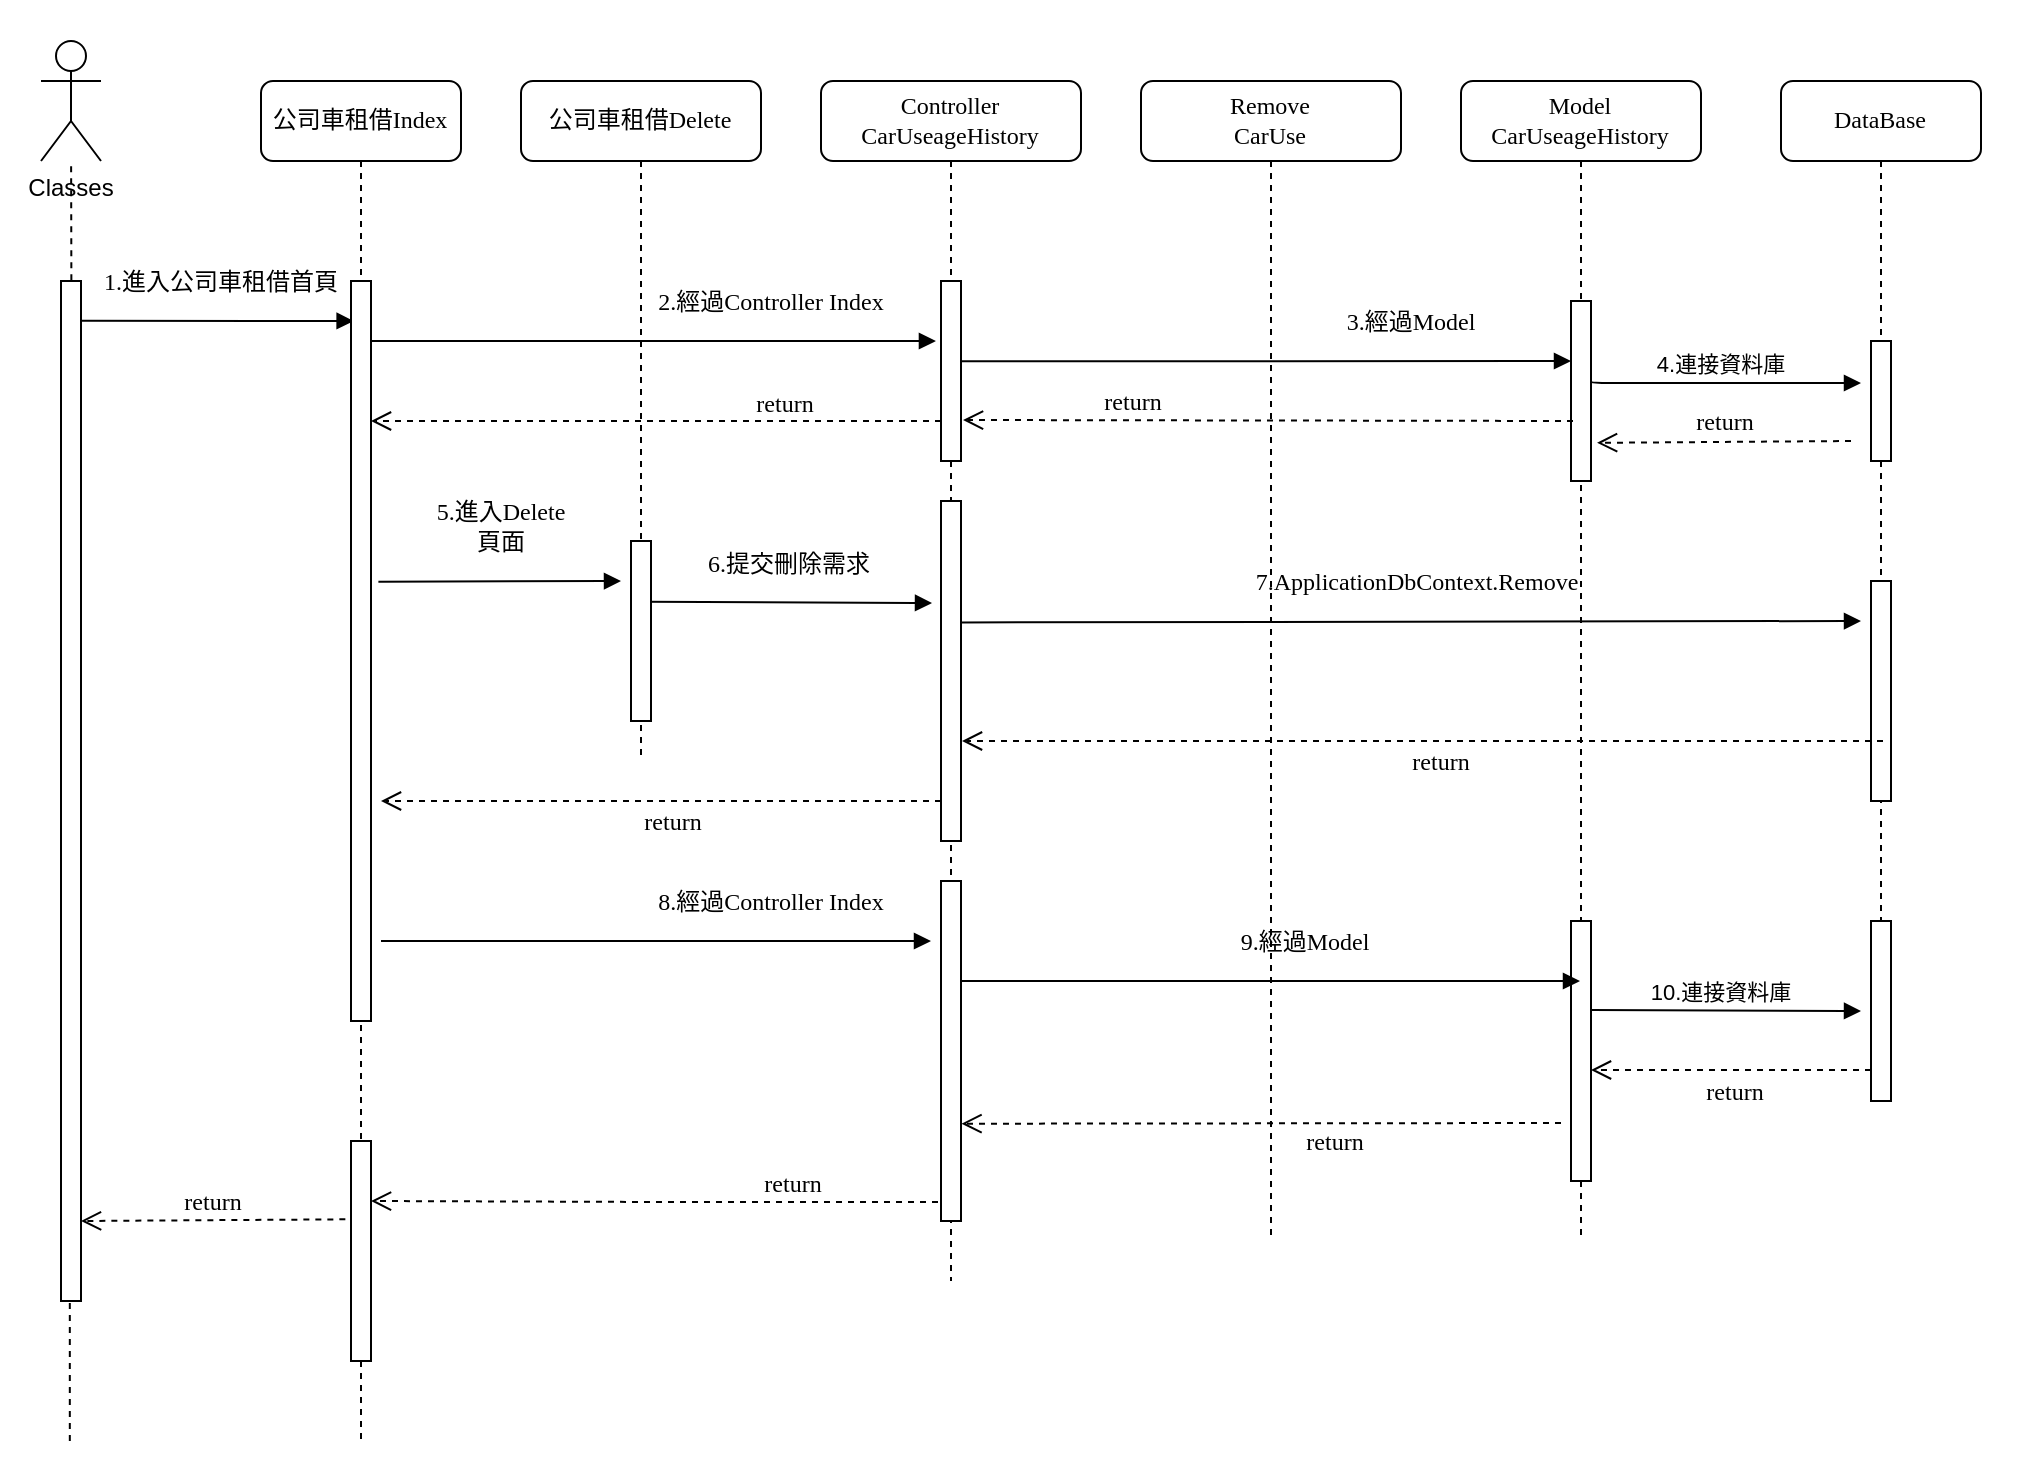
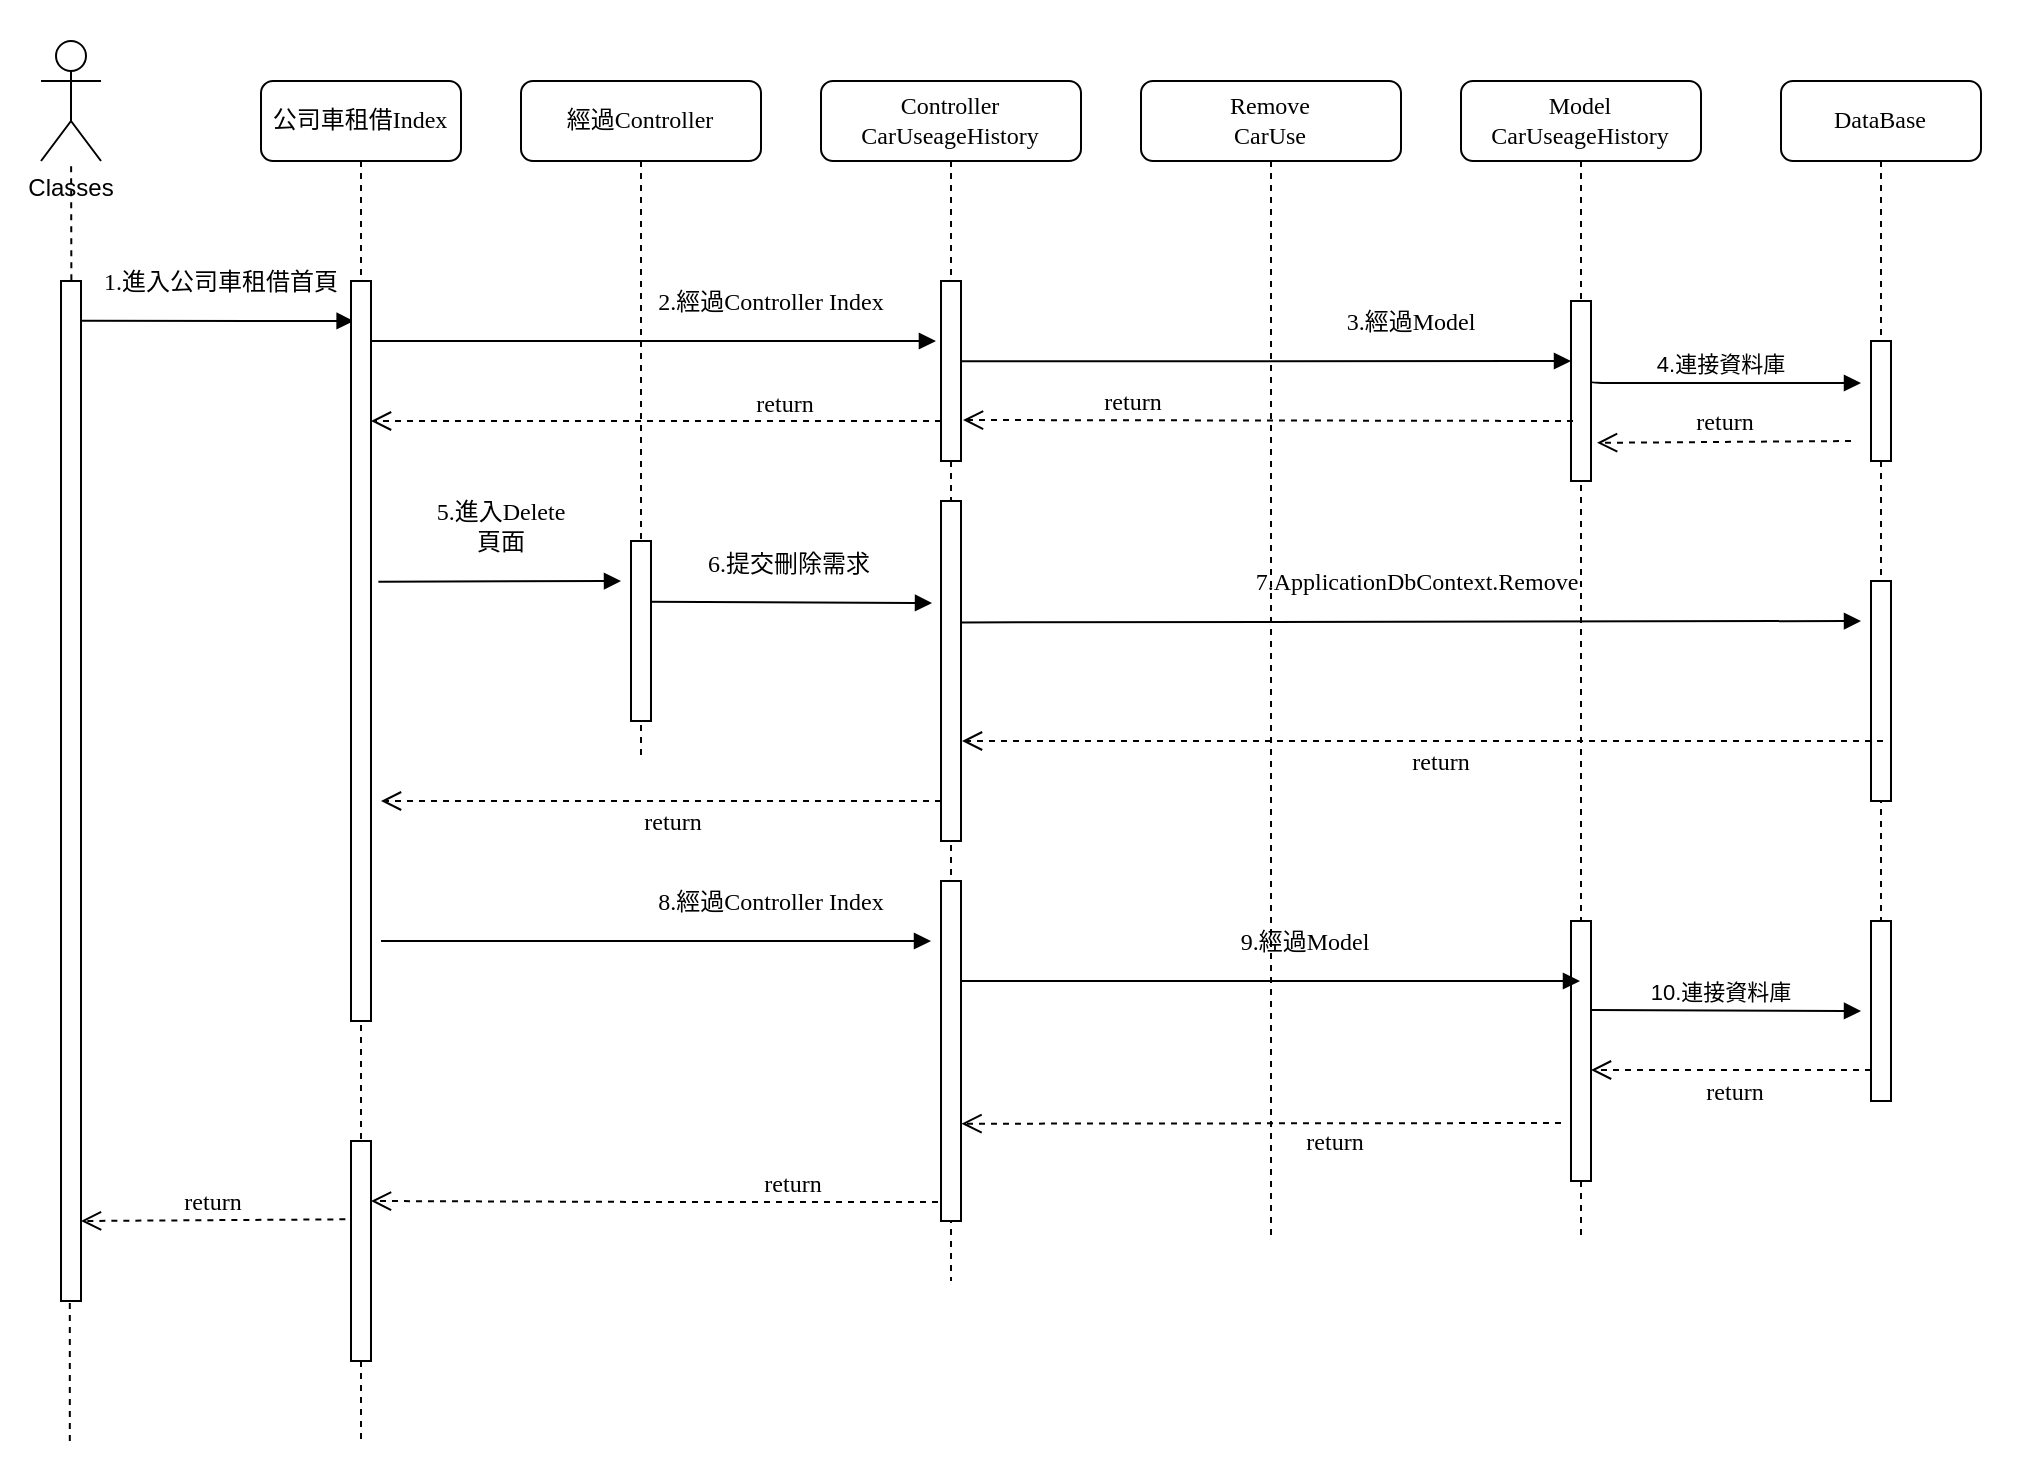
(641, 121) -> (641, 121)
